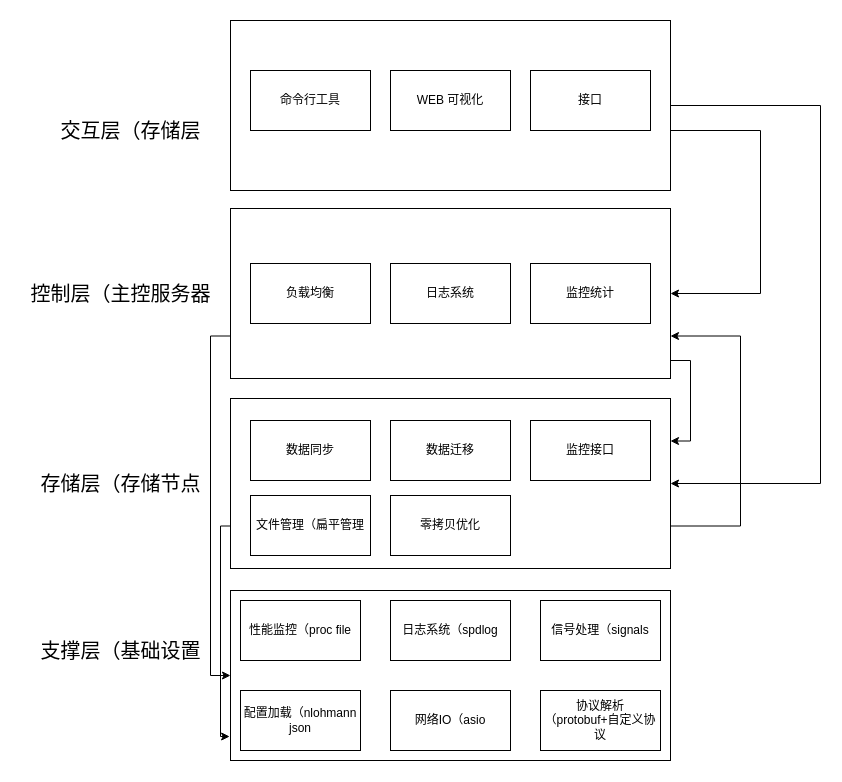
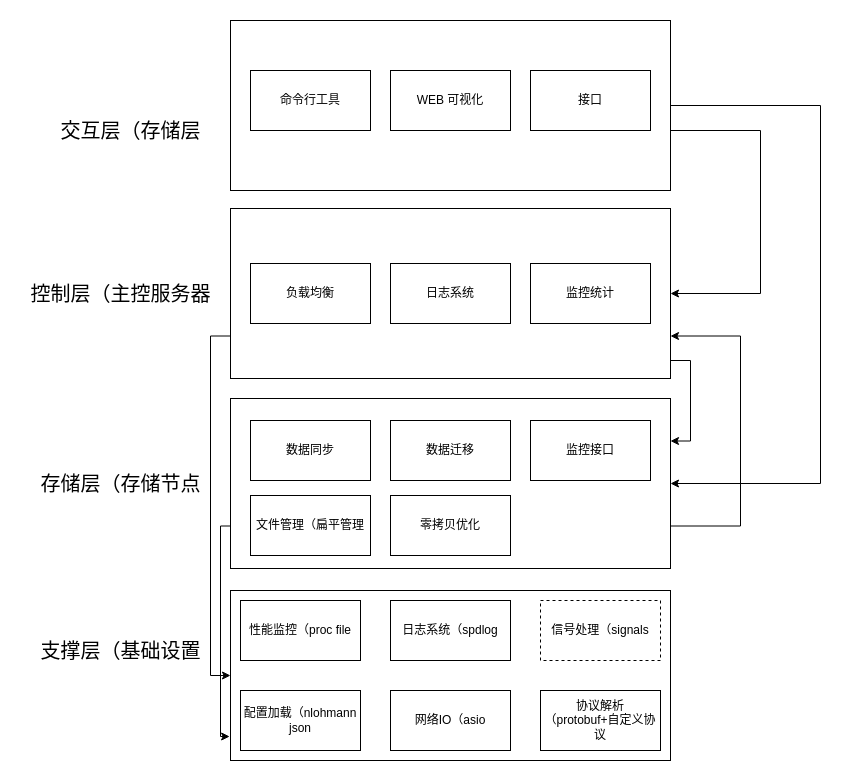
(601, 631) -> (601, 631)
